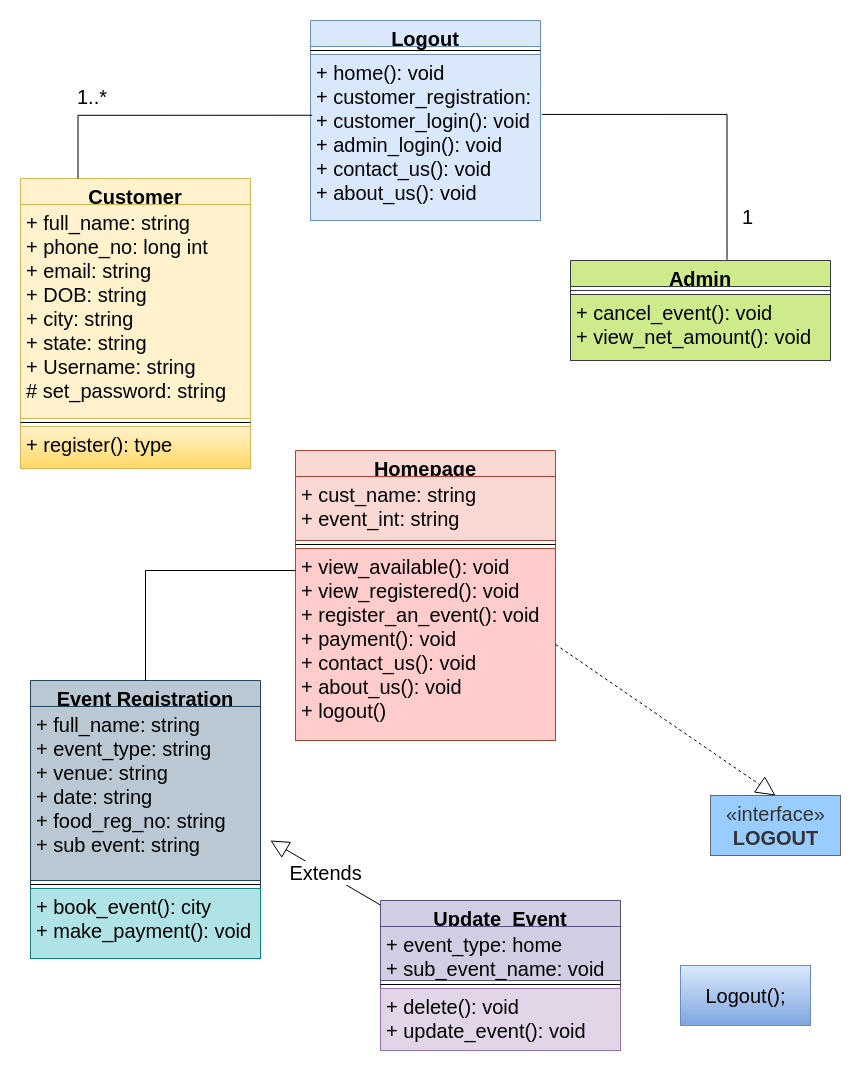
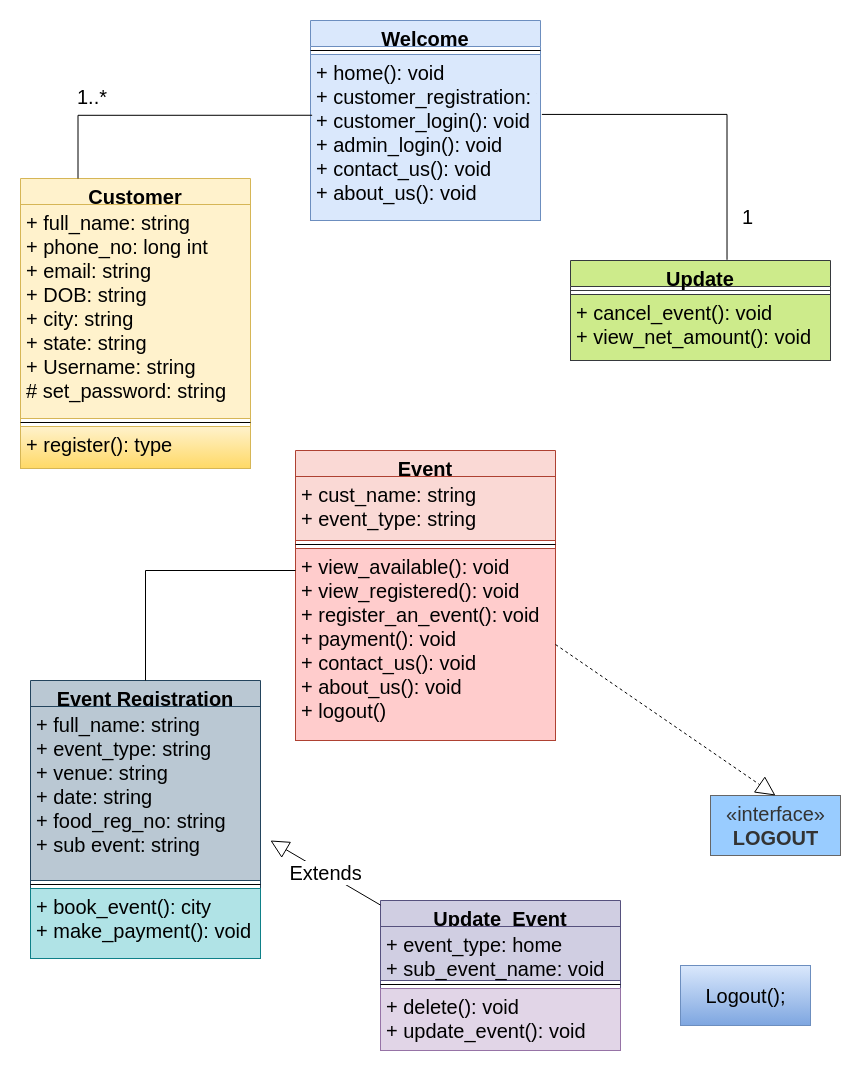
(425, 39) -> (425, 39)
(700, 279) -> (700, 279)
(425, 469) -> (425, 469)
(397, 495) -> (397, 495)
